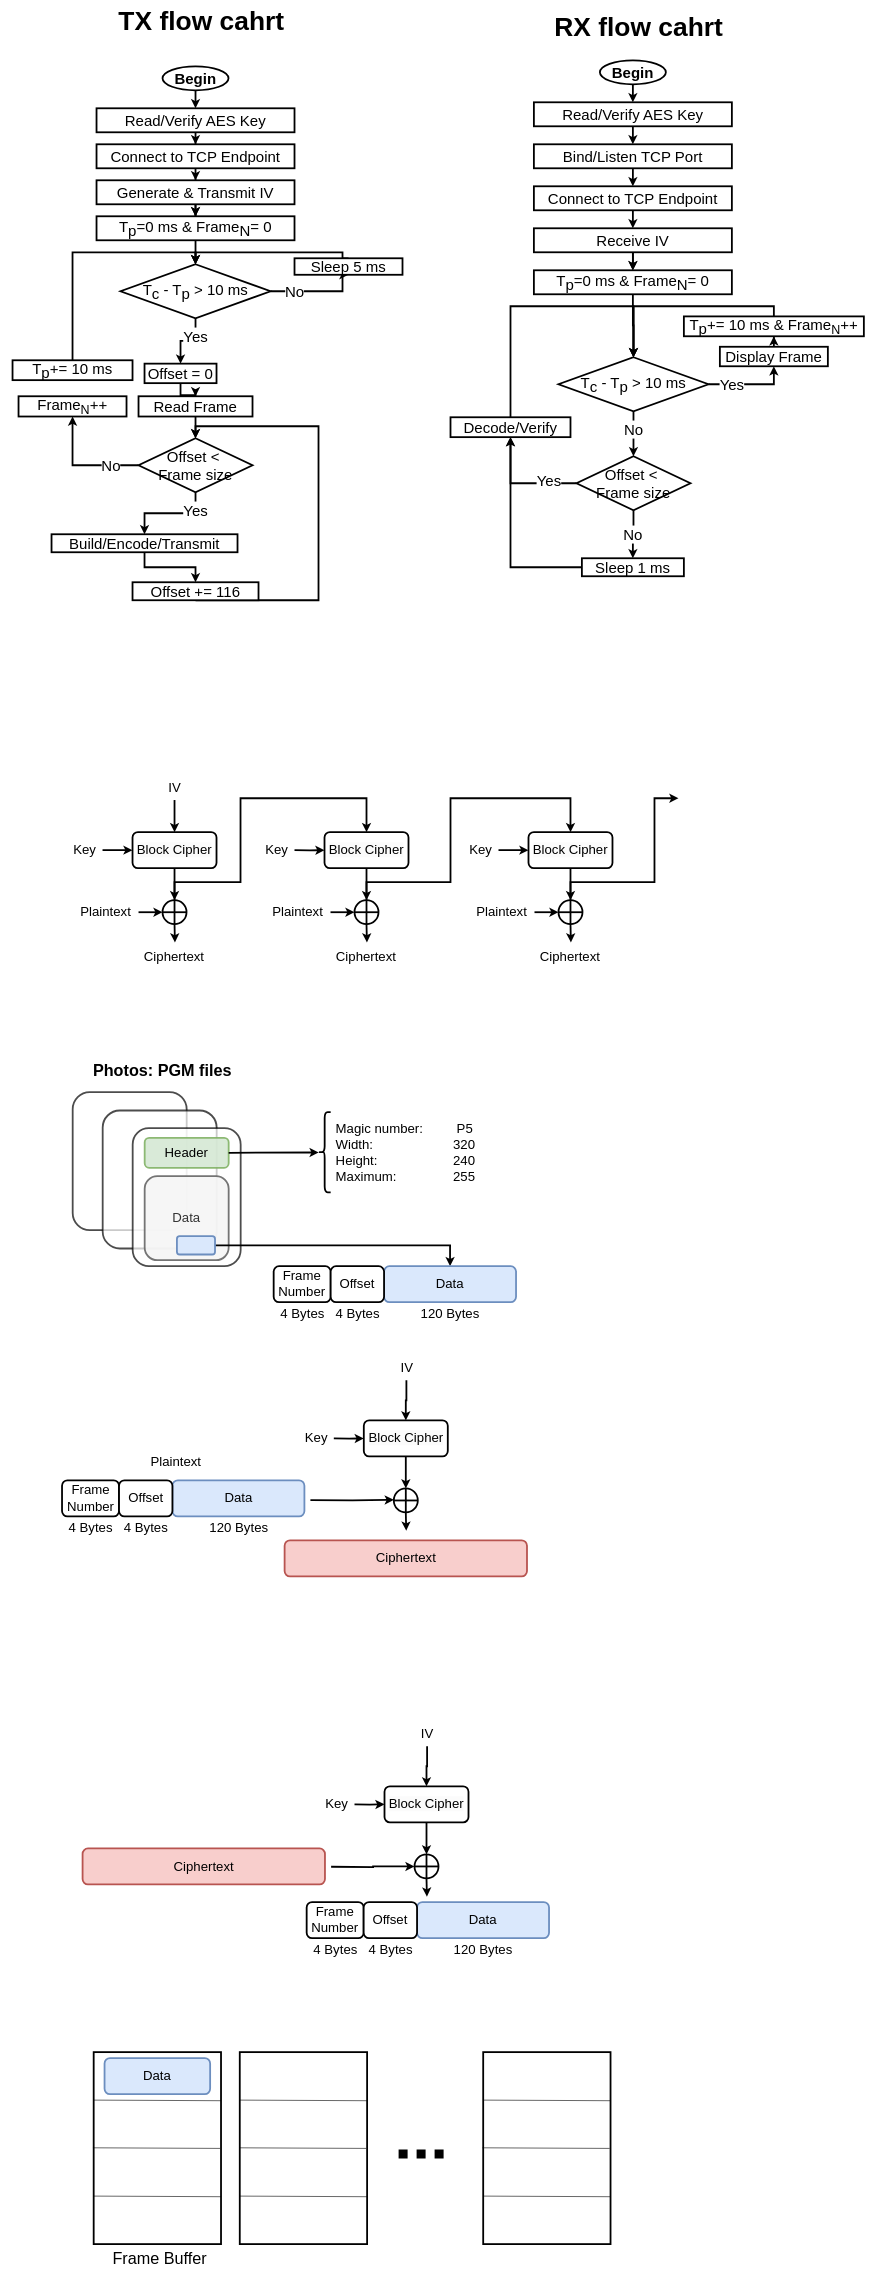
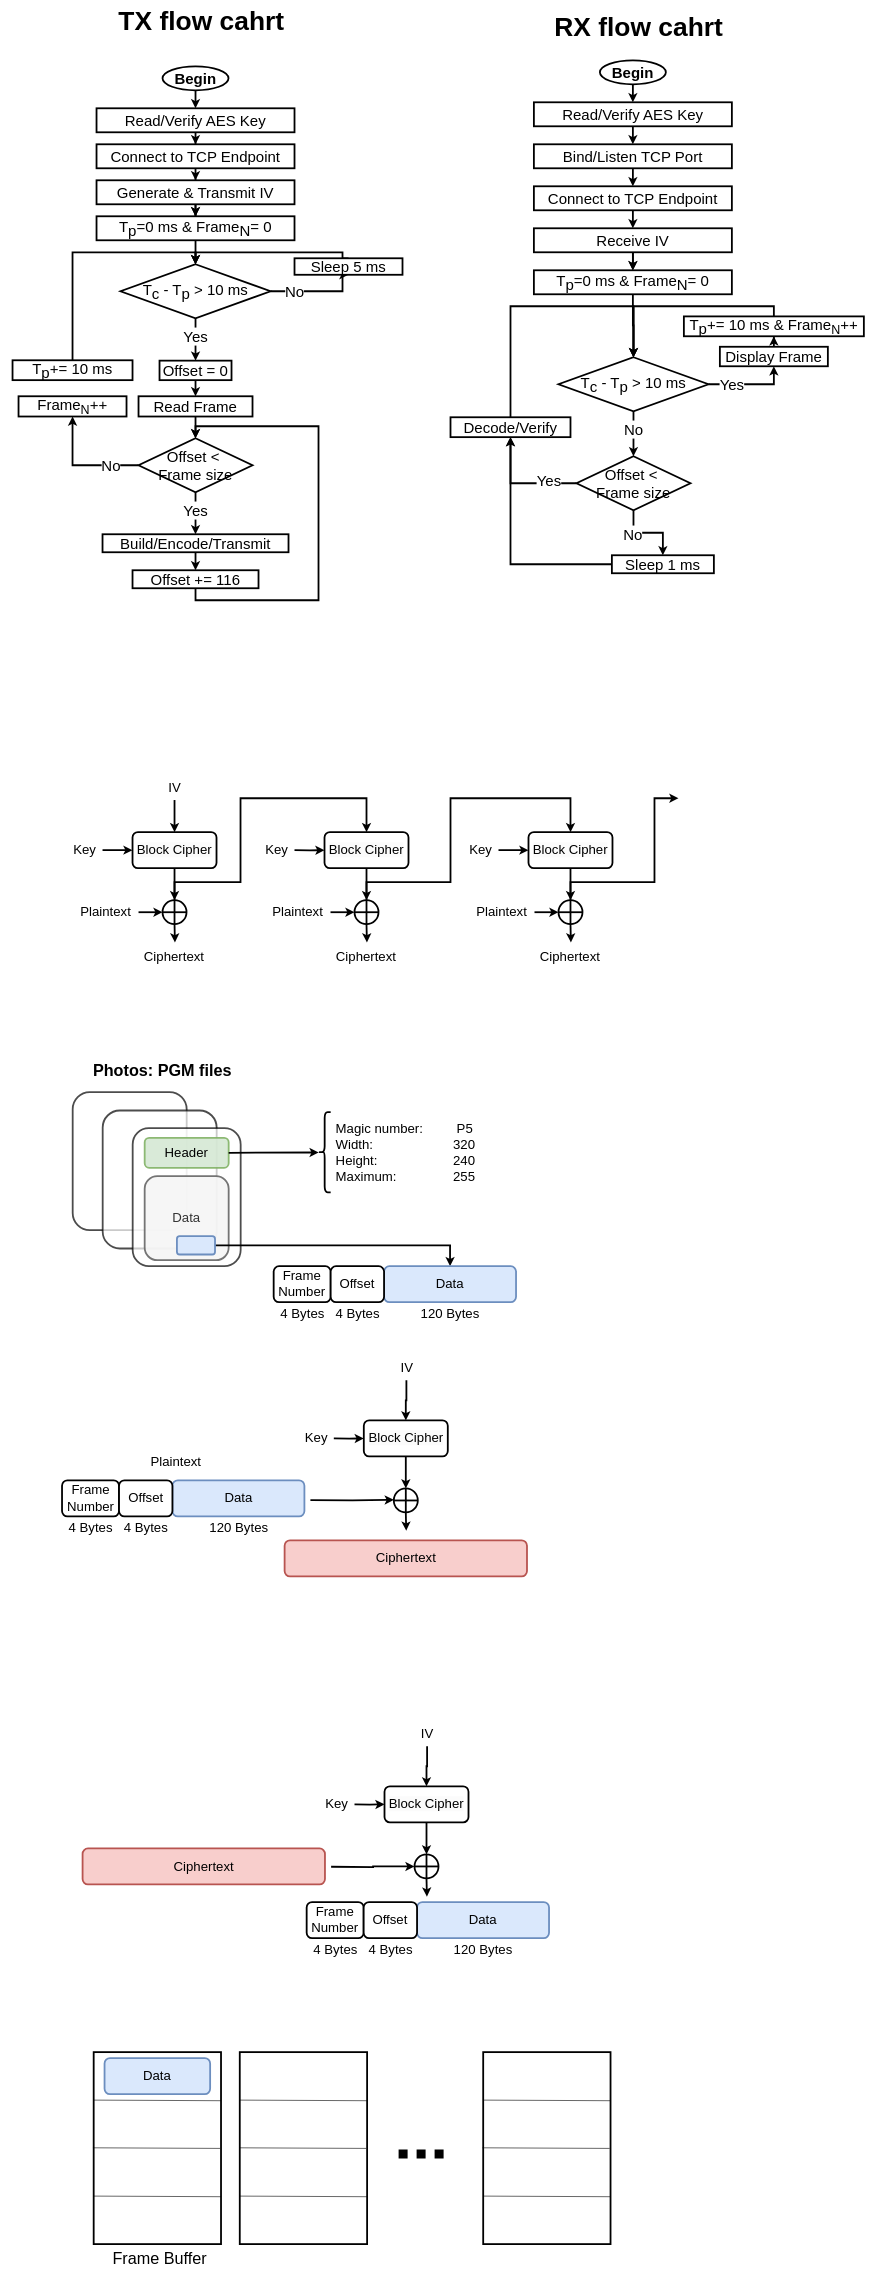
(180, 373) -> (195, 370)
(144, 543) -> (195, 543)
(633, 567) -> (663, 564)
(195, 591) -> (195, 579)
